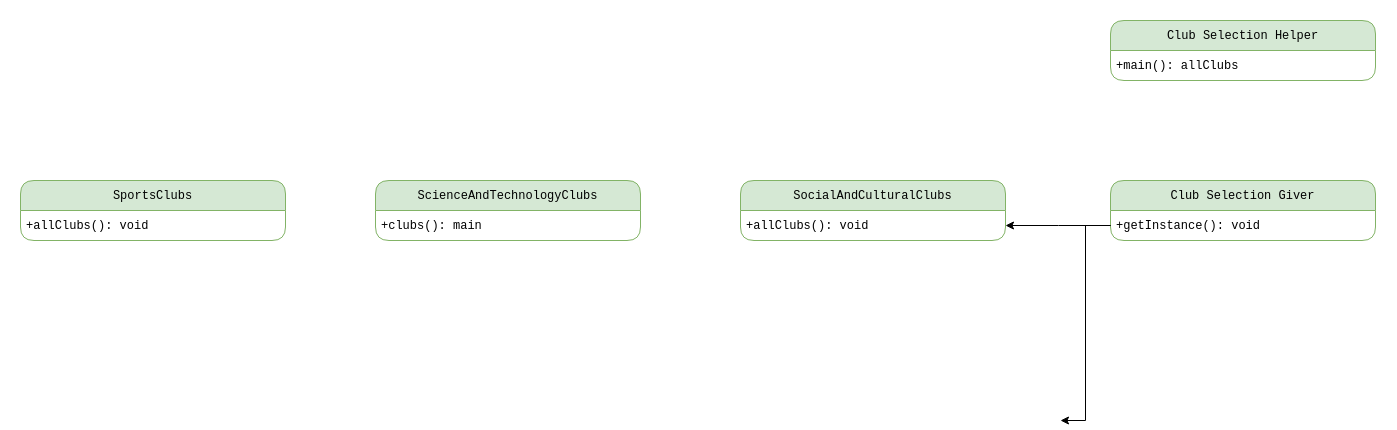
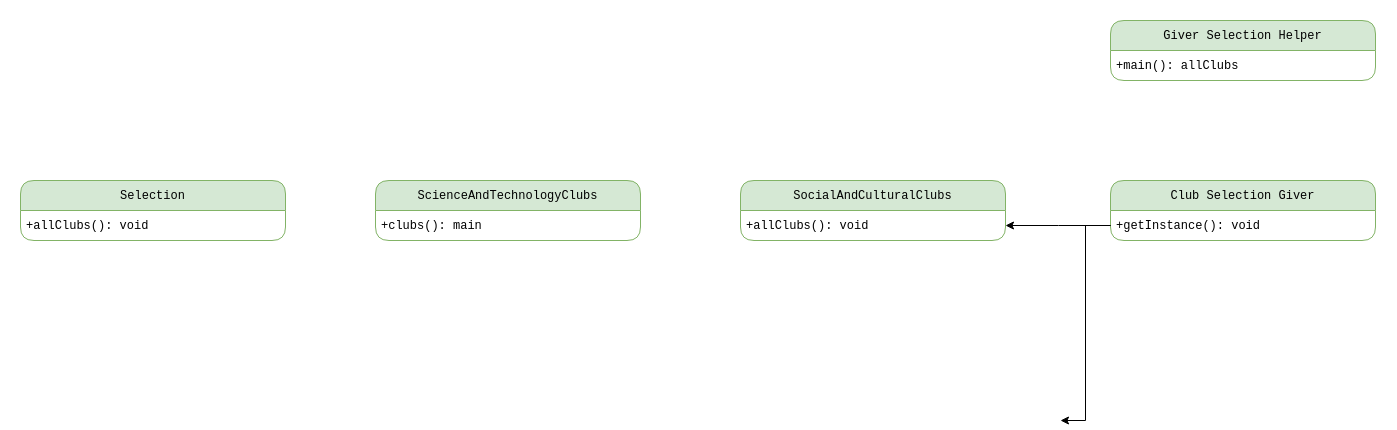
(1243, 36) -> (1243, 36)
(153, 196) -> (153, 196)
